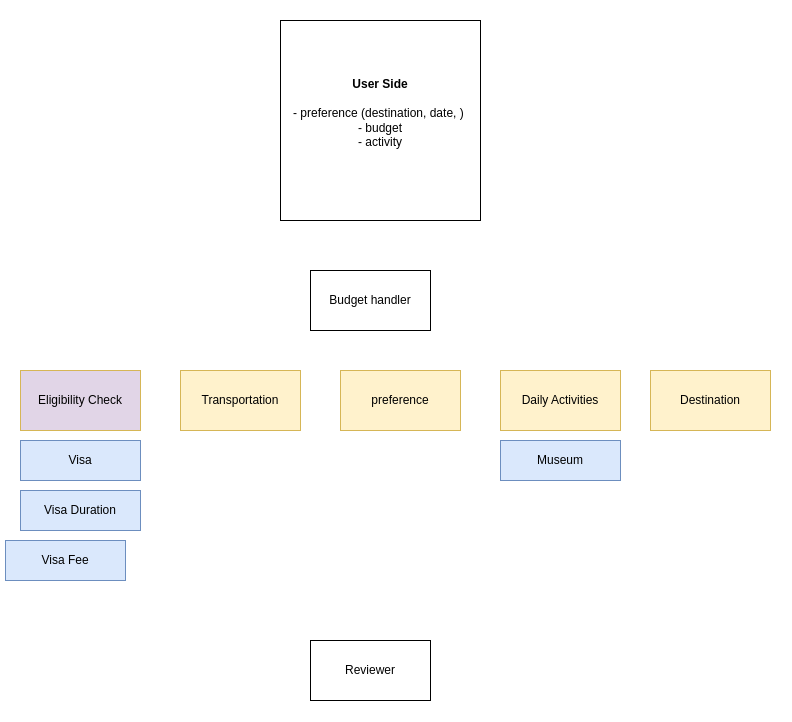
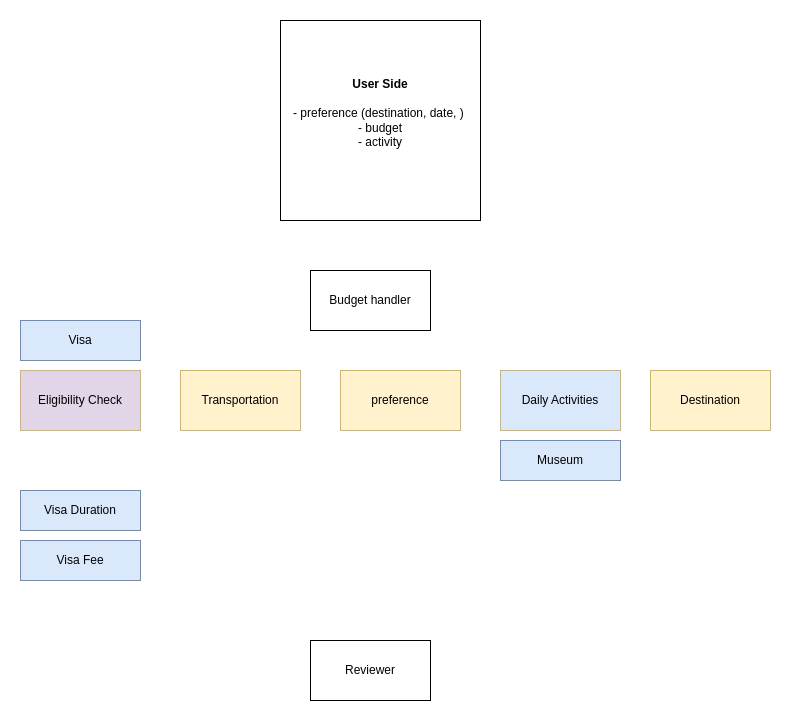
(561, 401) -> (561, 401)
(81, 461) -> (81, 341)
(66, 561) -> (81, 561)
